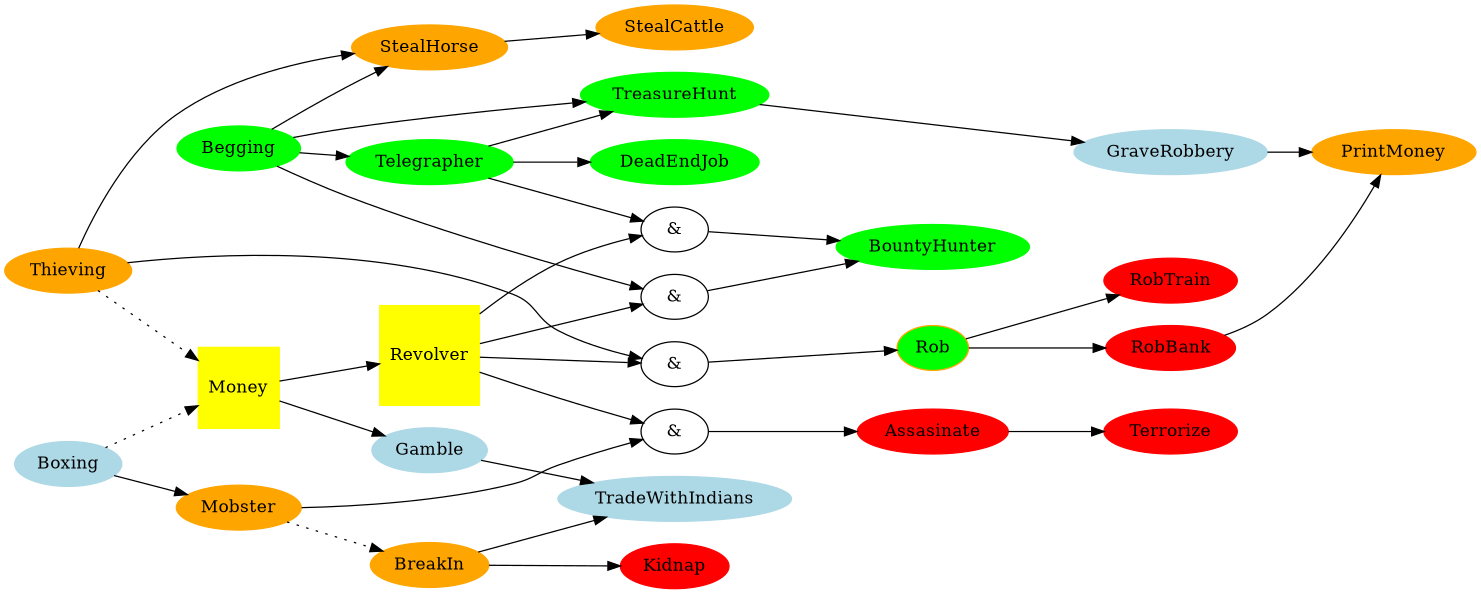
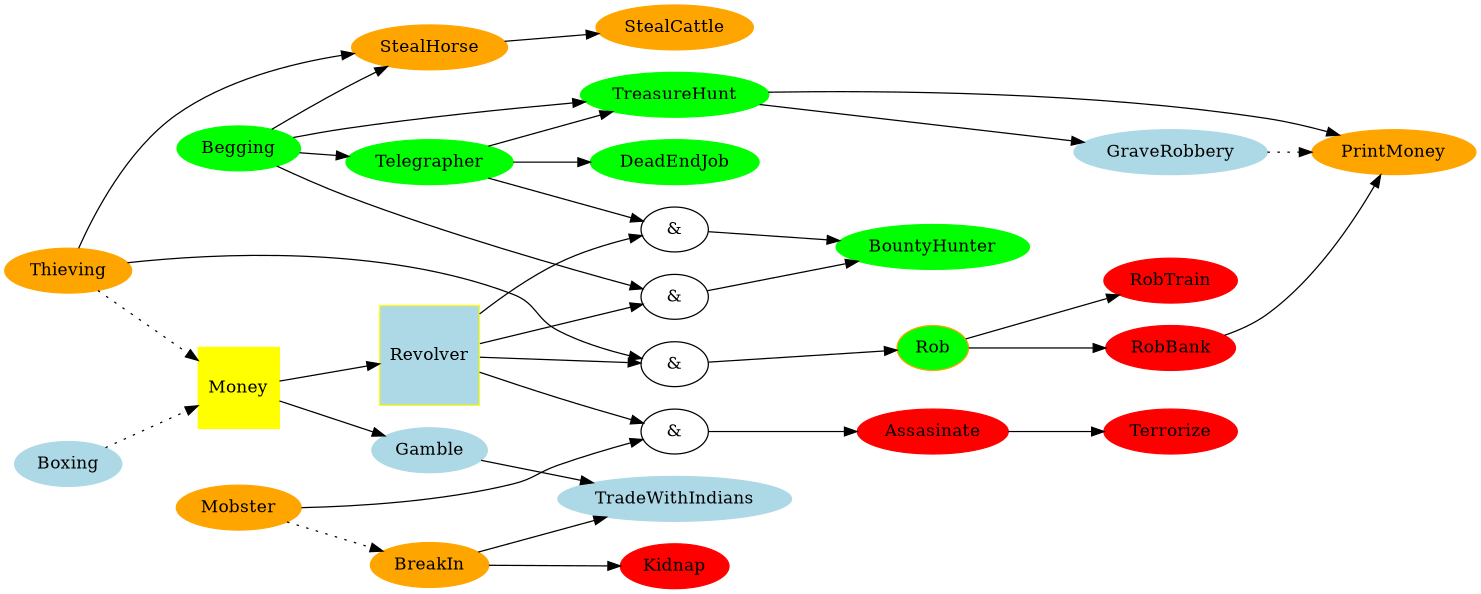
none -> (1049, 97)
(1283, 152) -> (1283, 152)
(430, 355) -> (430, 355)
(145, 483) -> none
